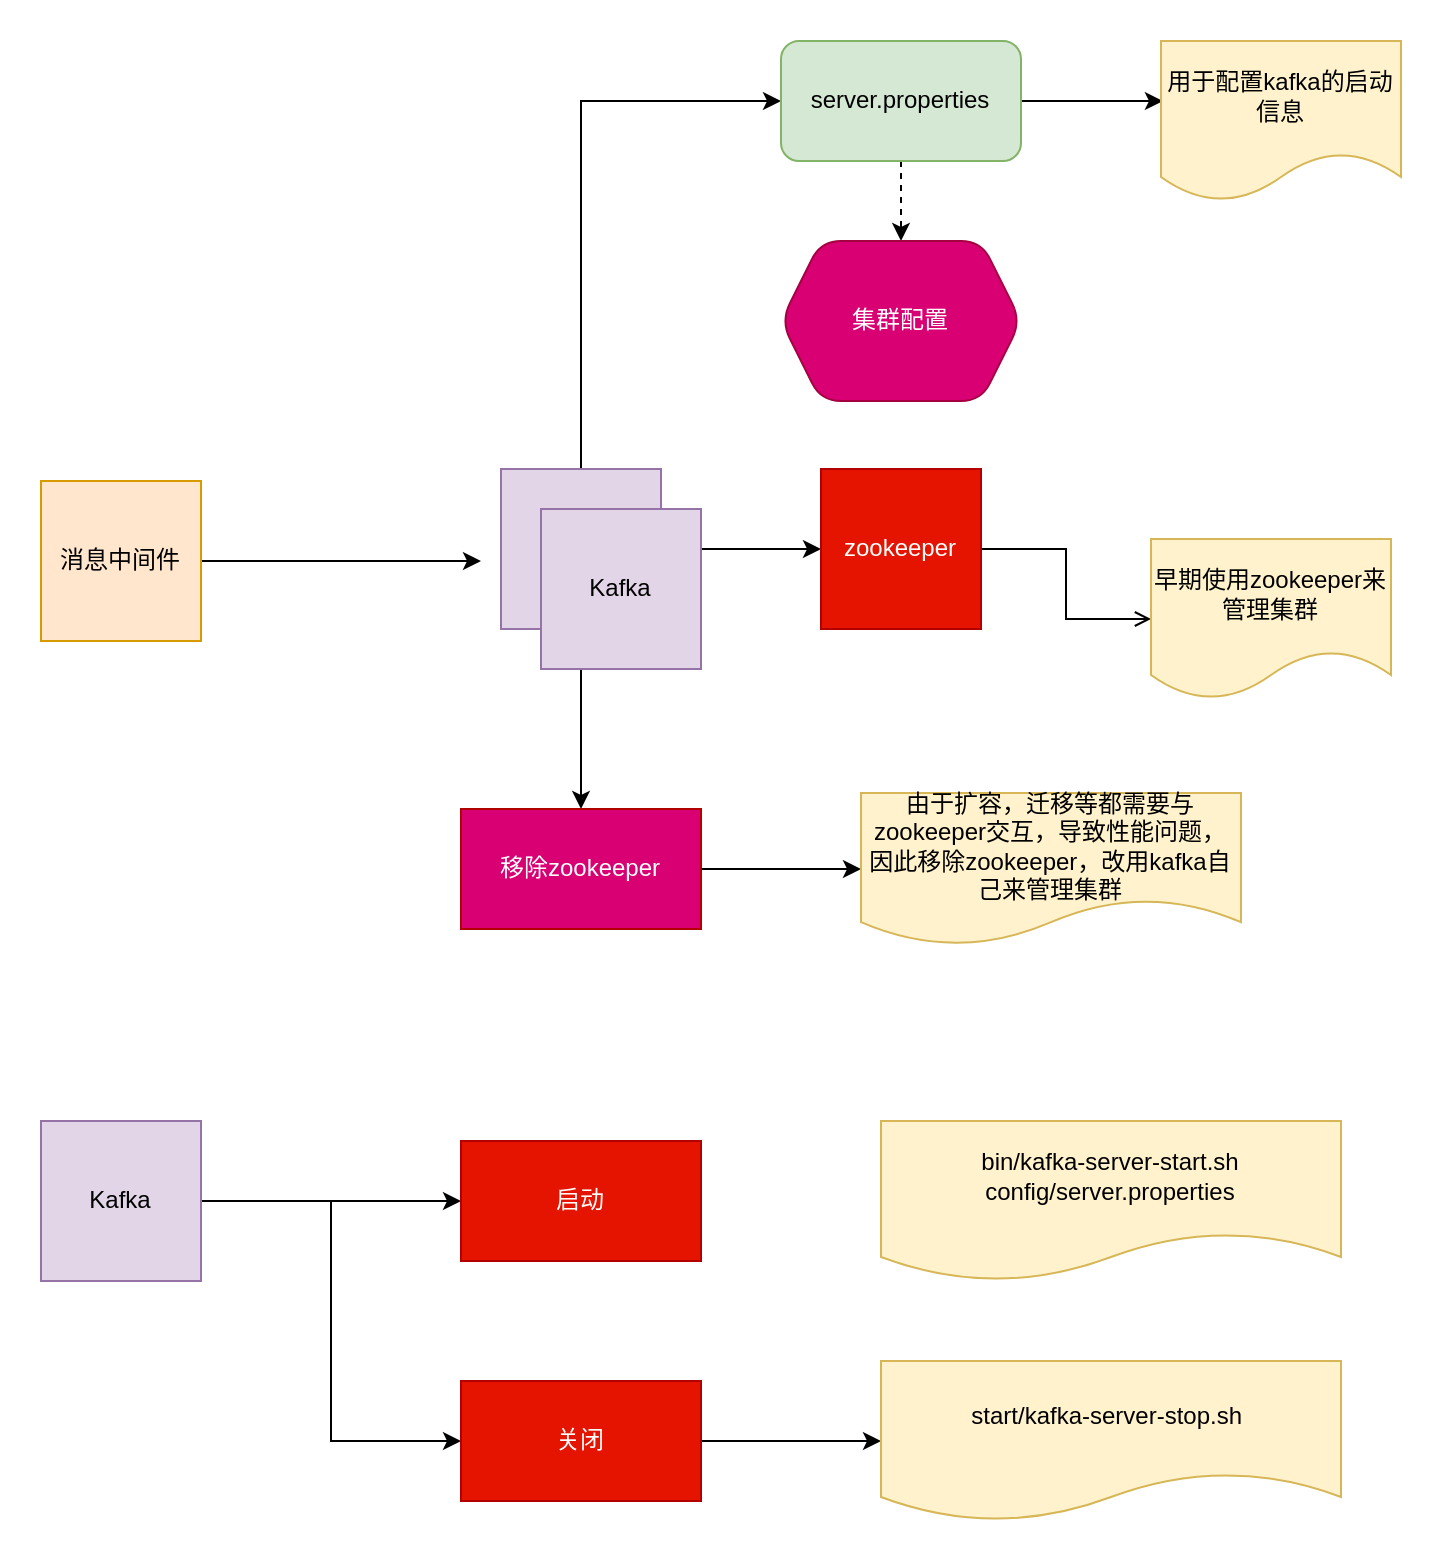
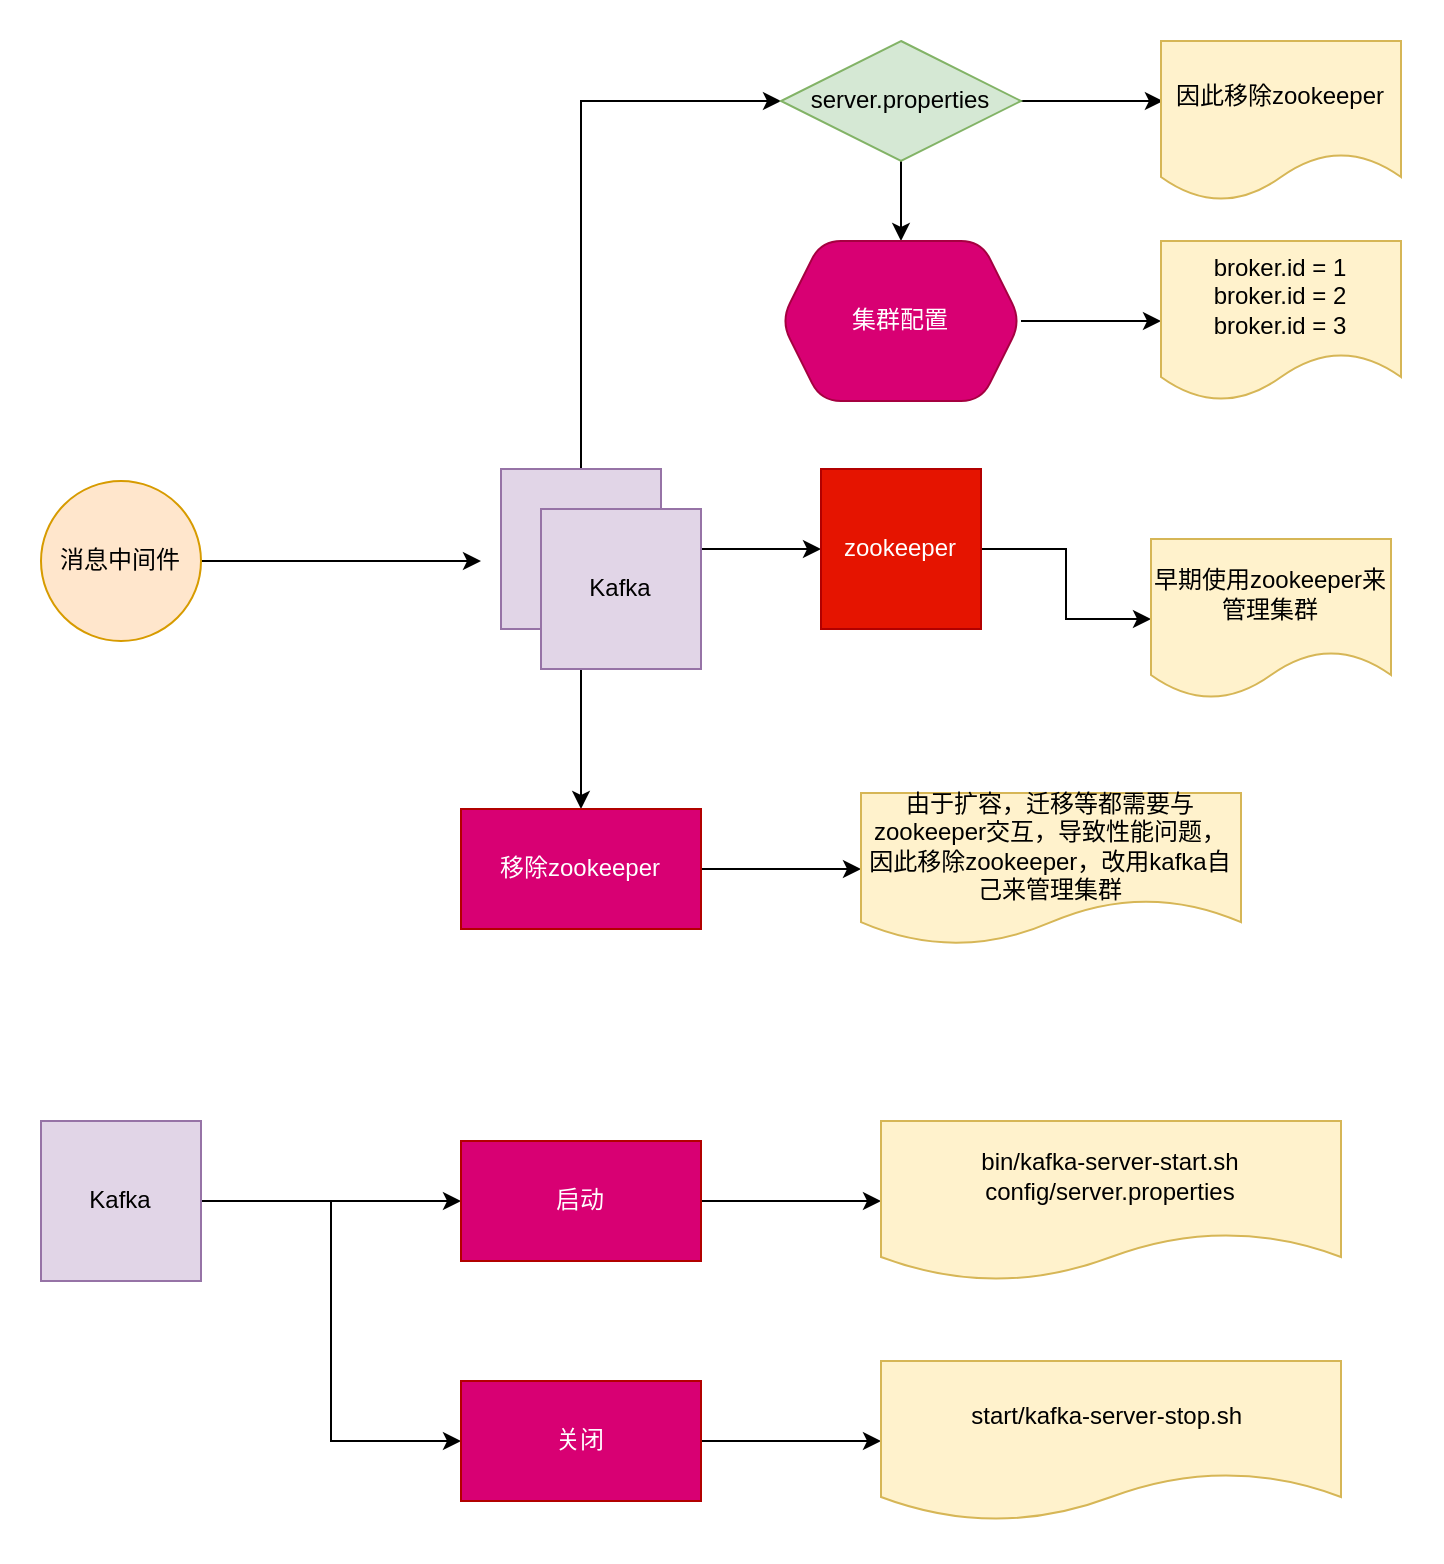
(1281, 97) -> (1281, 97)
(901, 101) -> (901, 101)
(901, 191) -> (901, 191)
none -> (1084, 321)
none -> (1281, 321)
(121, 561) -> (121, 561)
(1138, 619) -> (1136, 619)
(581, 1201) -> (581, 1201)
none -> (784, 1201)
(581, 1441) -> (581, 1441)
